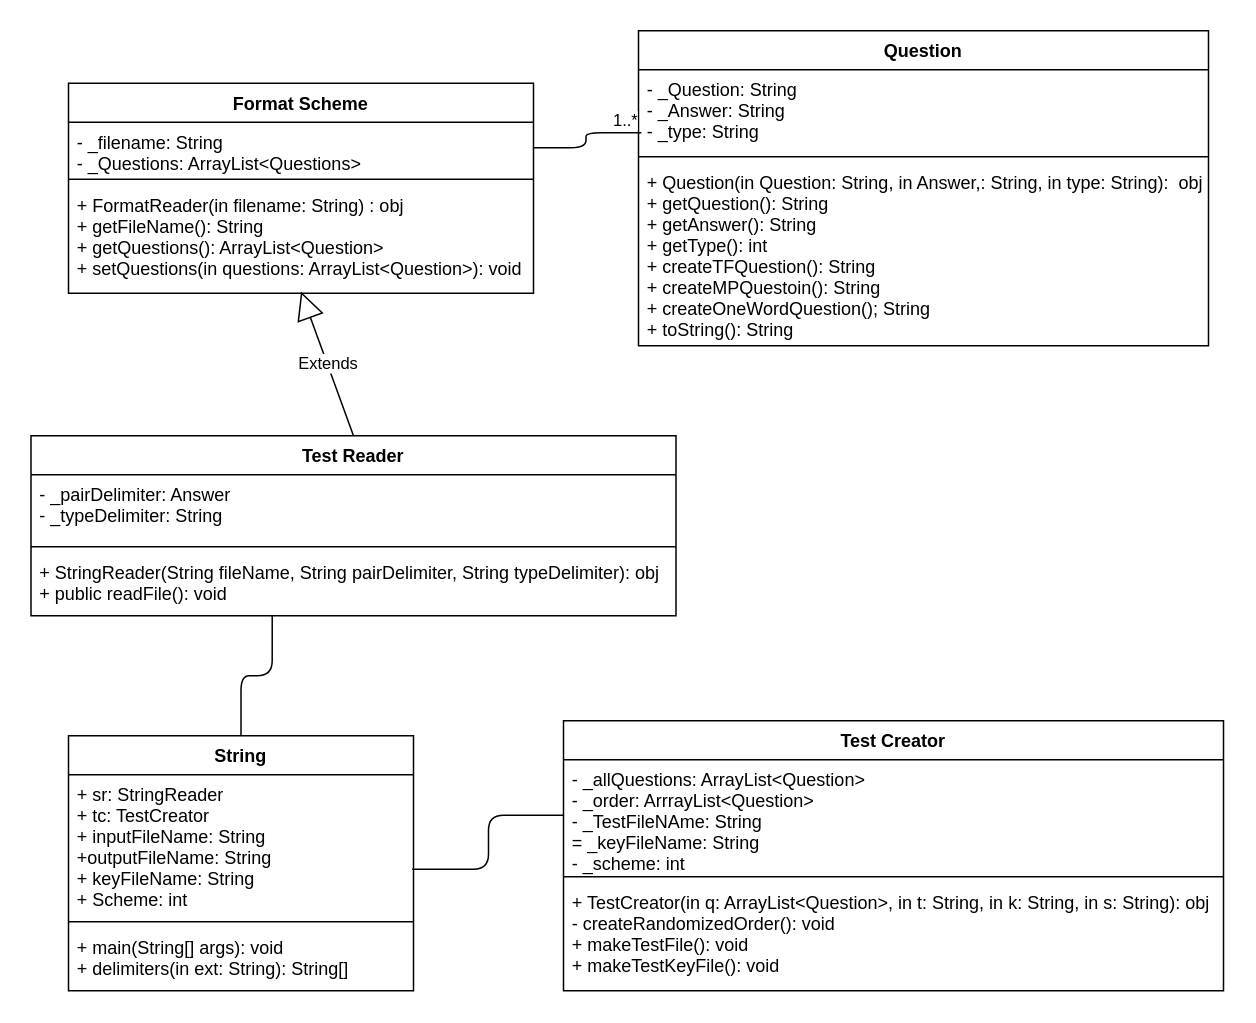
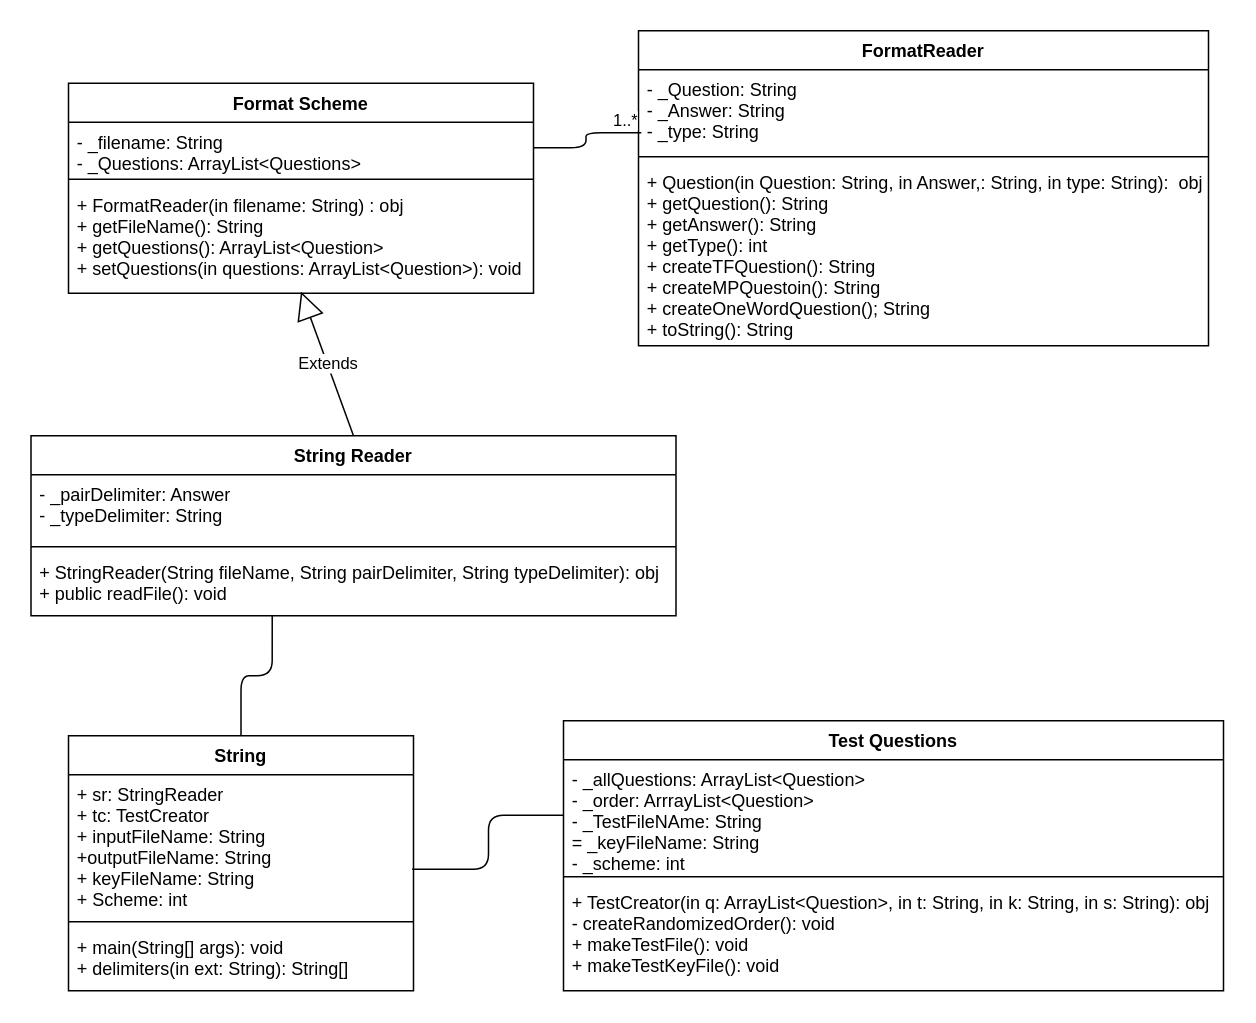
(923, 51) -> (923, 51)
(353, 456) -> (353, 456)
(893, 741) -> (893, 741)
